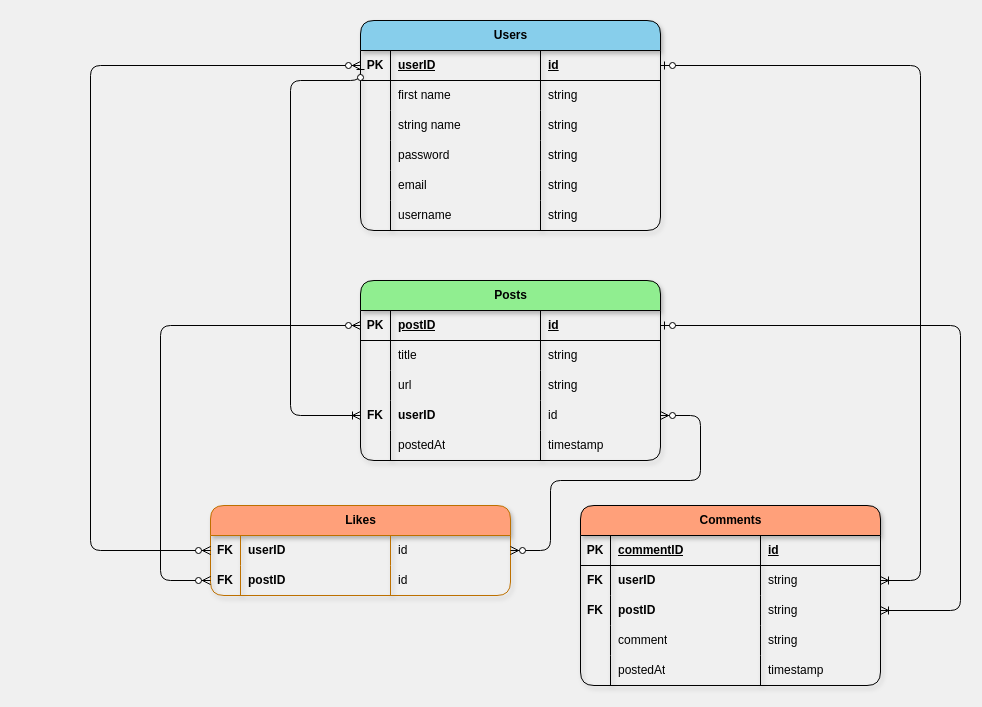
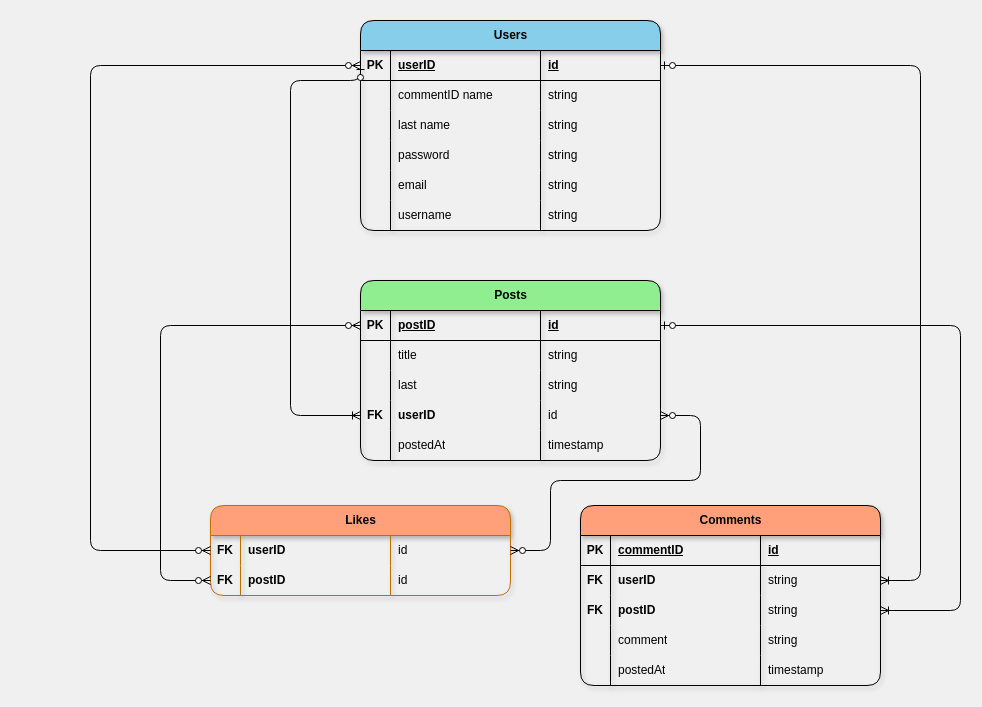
(429, 96) -> (444, 96)
(432, 126) -> (426, 126)
(407, 386) -> (410, 386)
